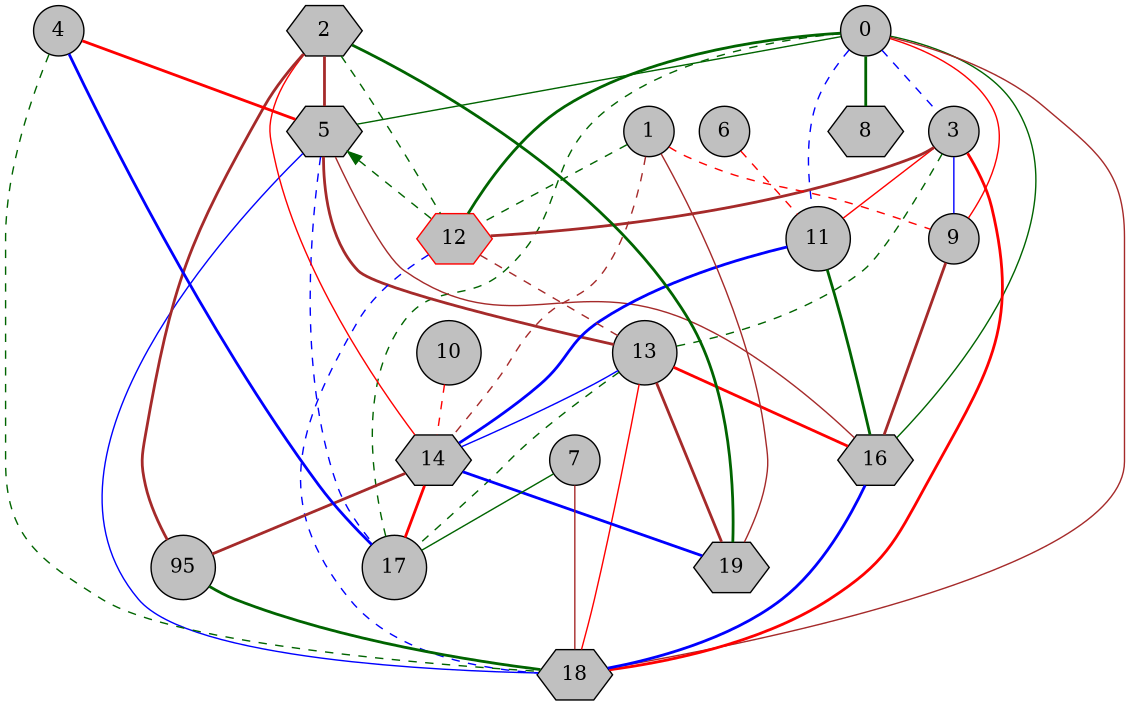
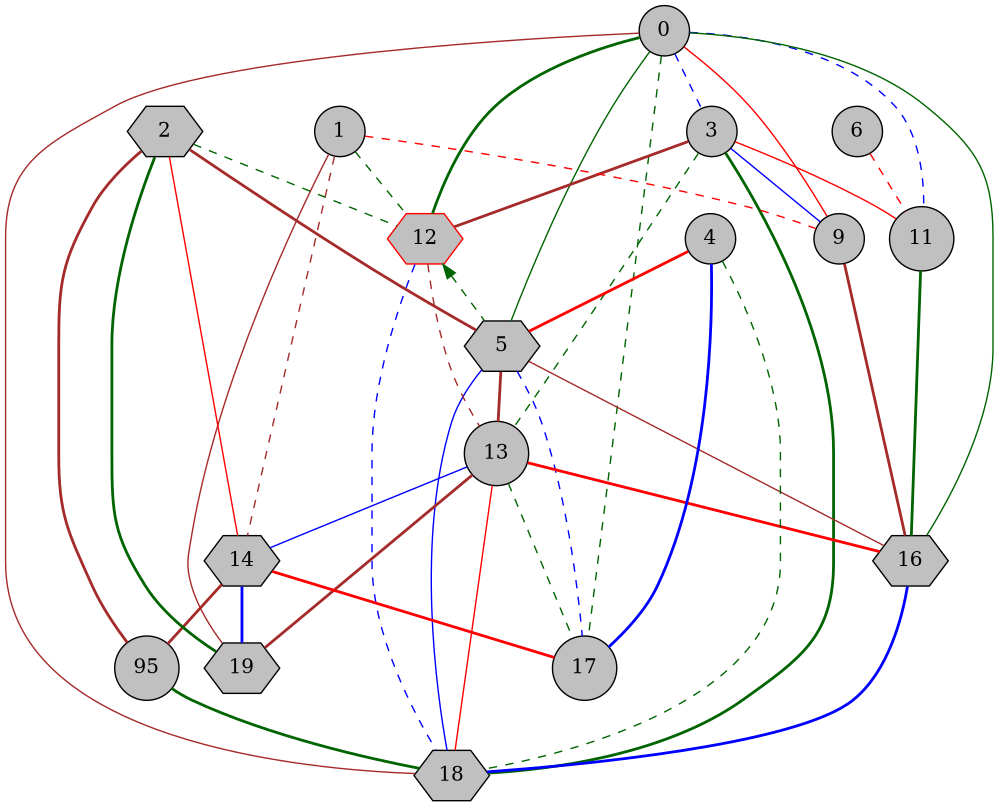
(866, 131) -> none
(395, 190) -> (468, 298)
(606, 317) -> none
(449, 353) -> none
(575, 460) -> none
(919, 498) -> (833, 567)
